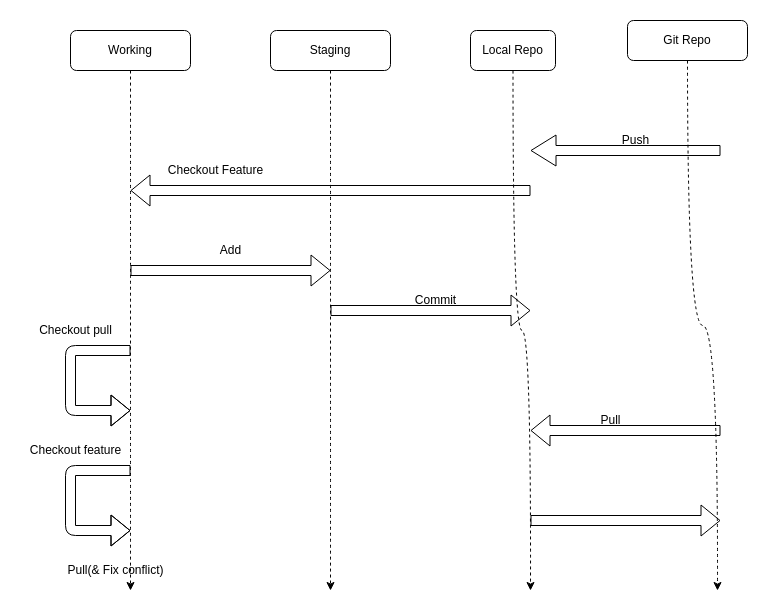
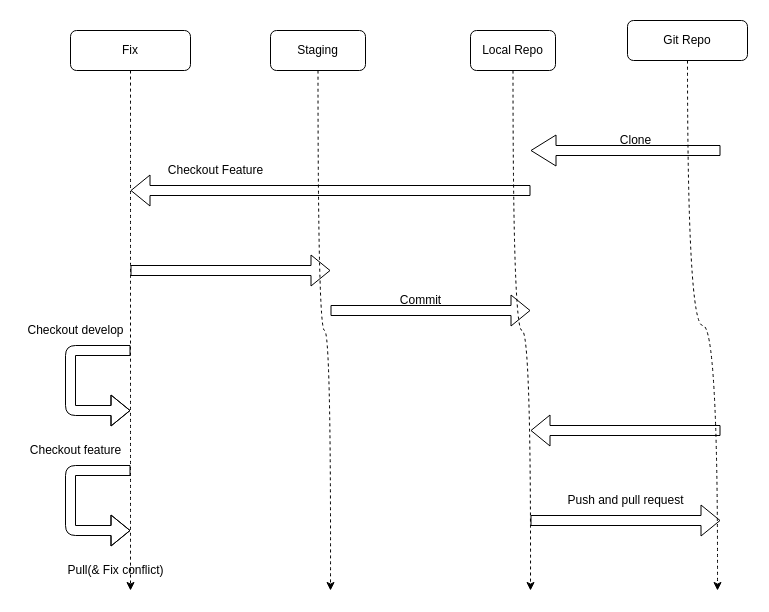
(131, 51) -> (131, 51)
(331, 51) -> (318, 51)
(636, 141) -> (636, 141)
(231, 251) -> none
(436, 301) -> (421, 301)
(76, 331) -> (76, 331)
(611, 421) -> none
none -> (626, 501)
